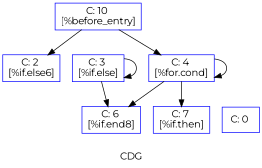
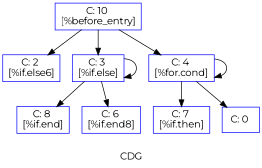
none -> (98, 39)
(149, 92) -> (209, 92)
none -> (43, 120)
